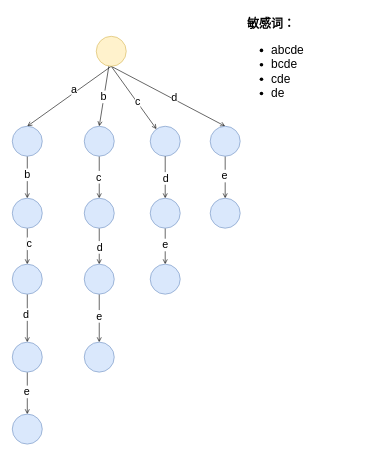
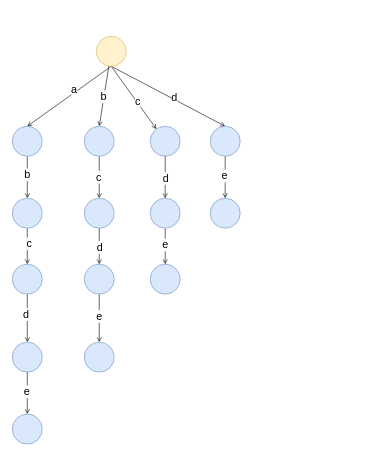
(309, 57) -> none
